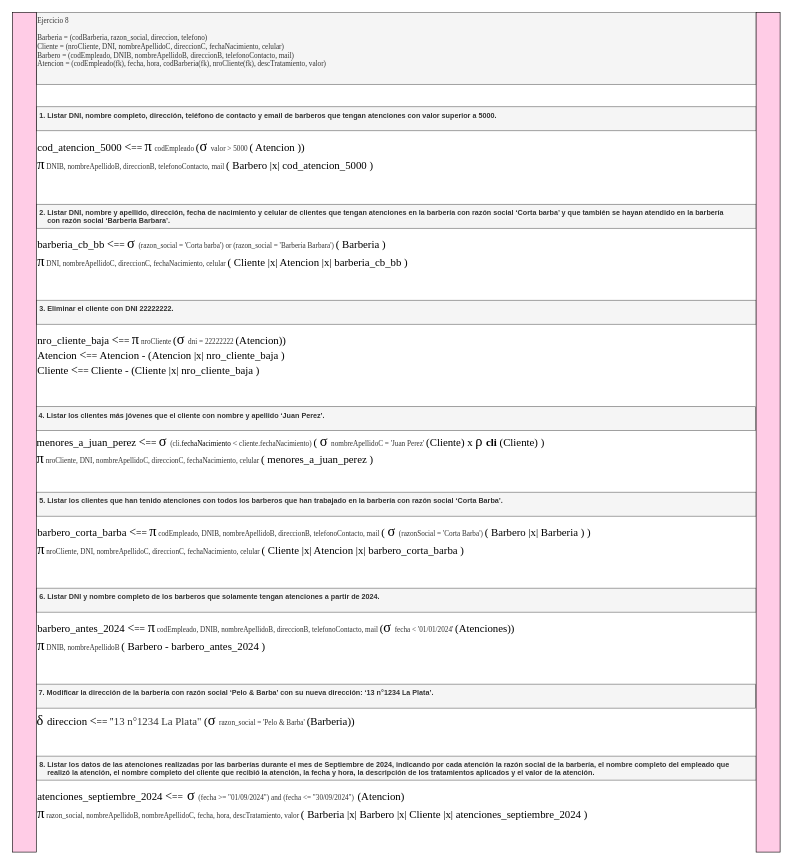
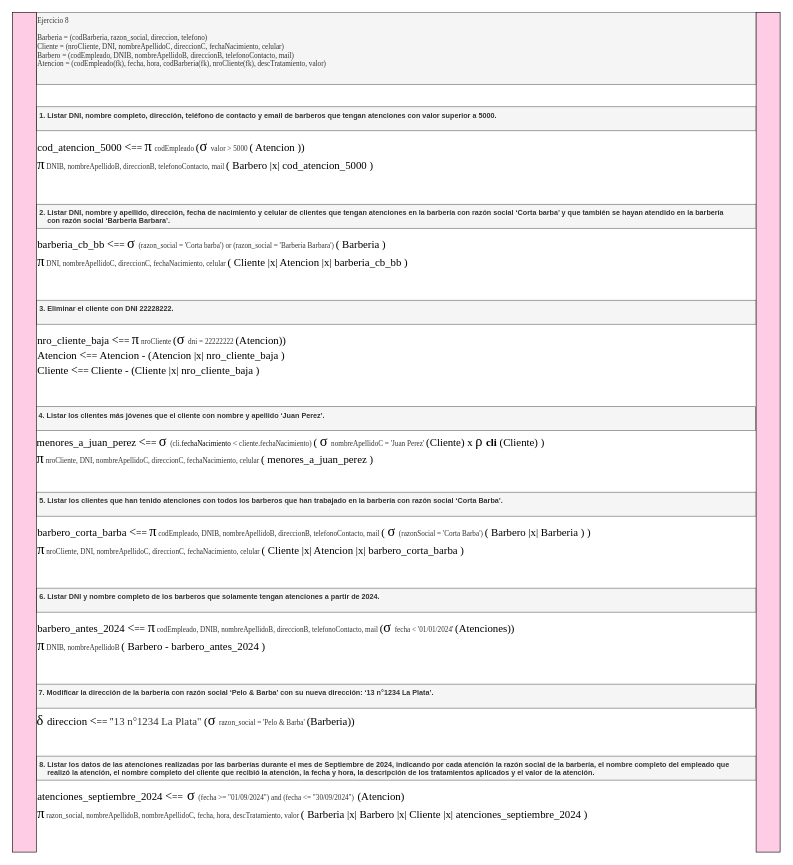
(105, 309) -> (105, 309)
